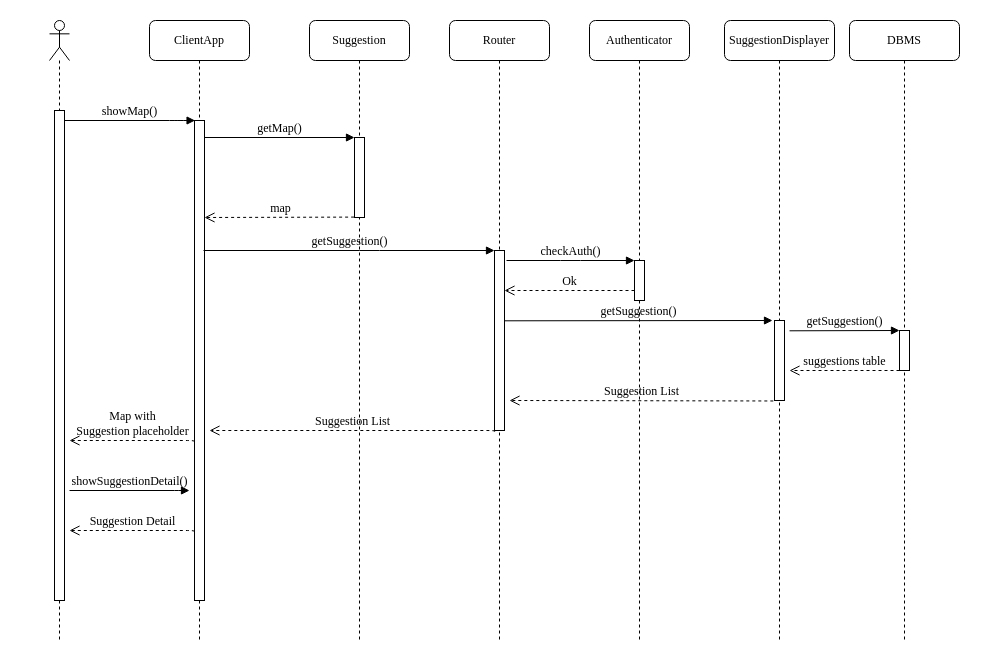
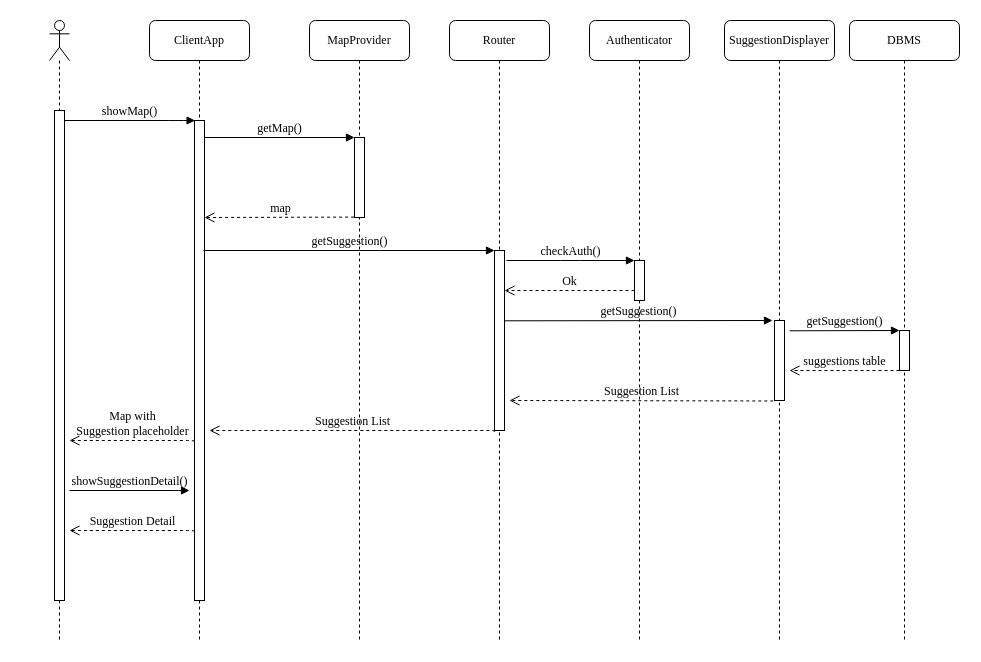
(360, 41) -> (360, 41)
